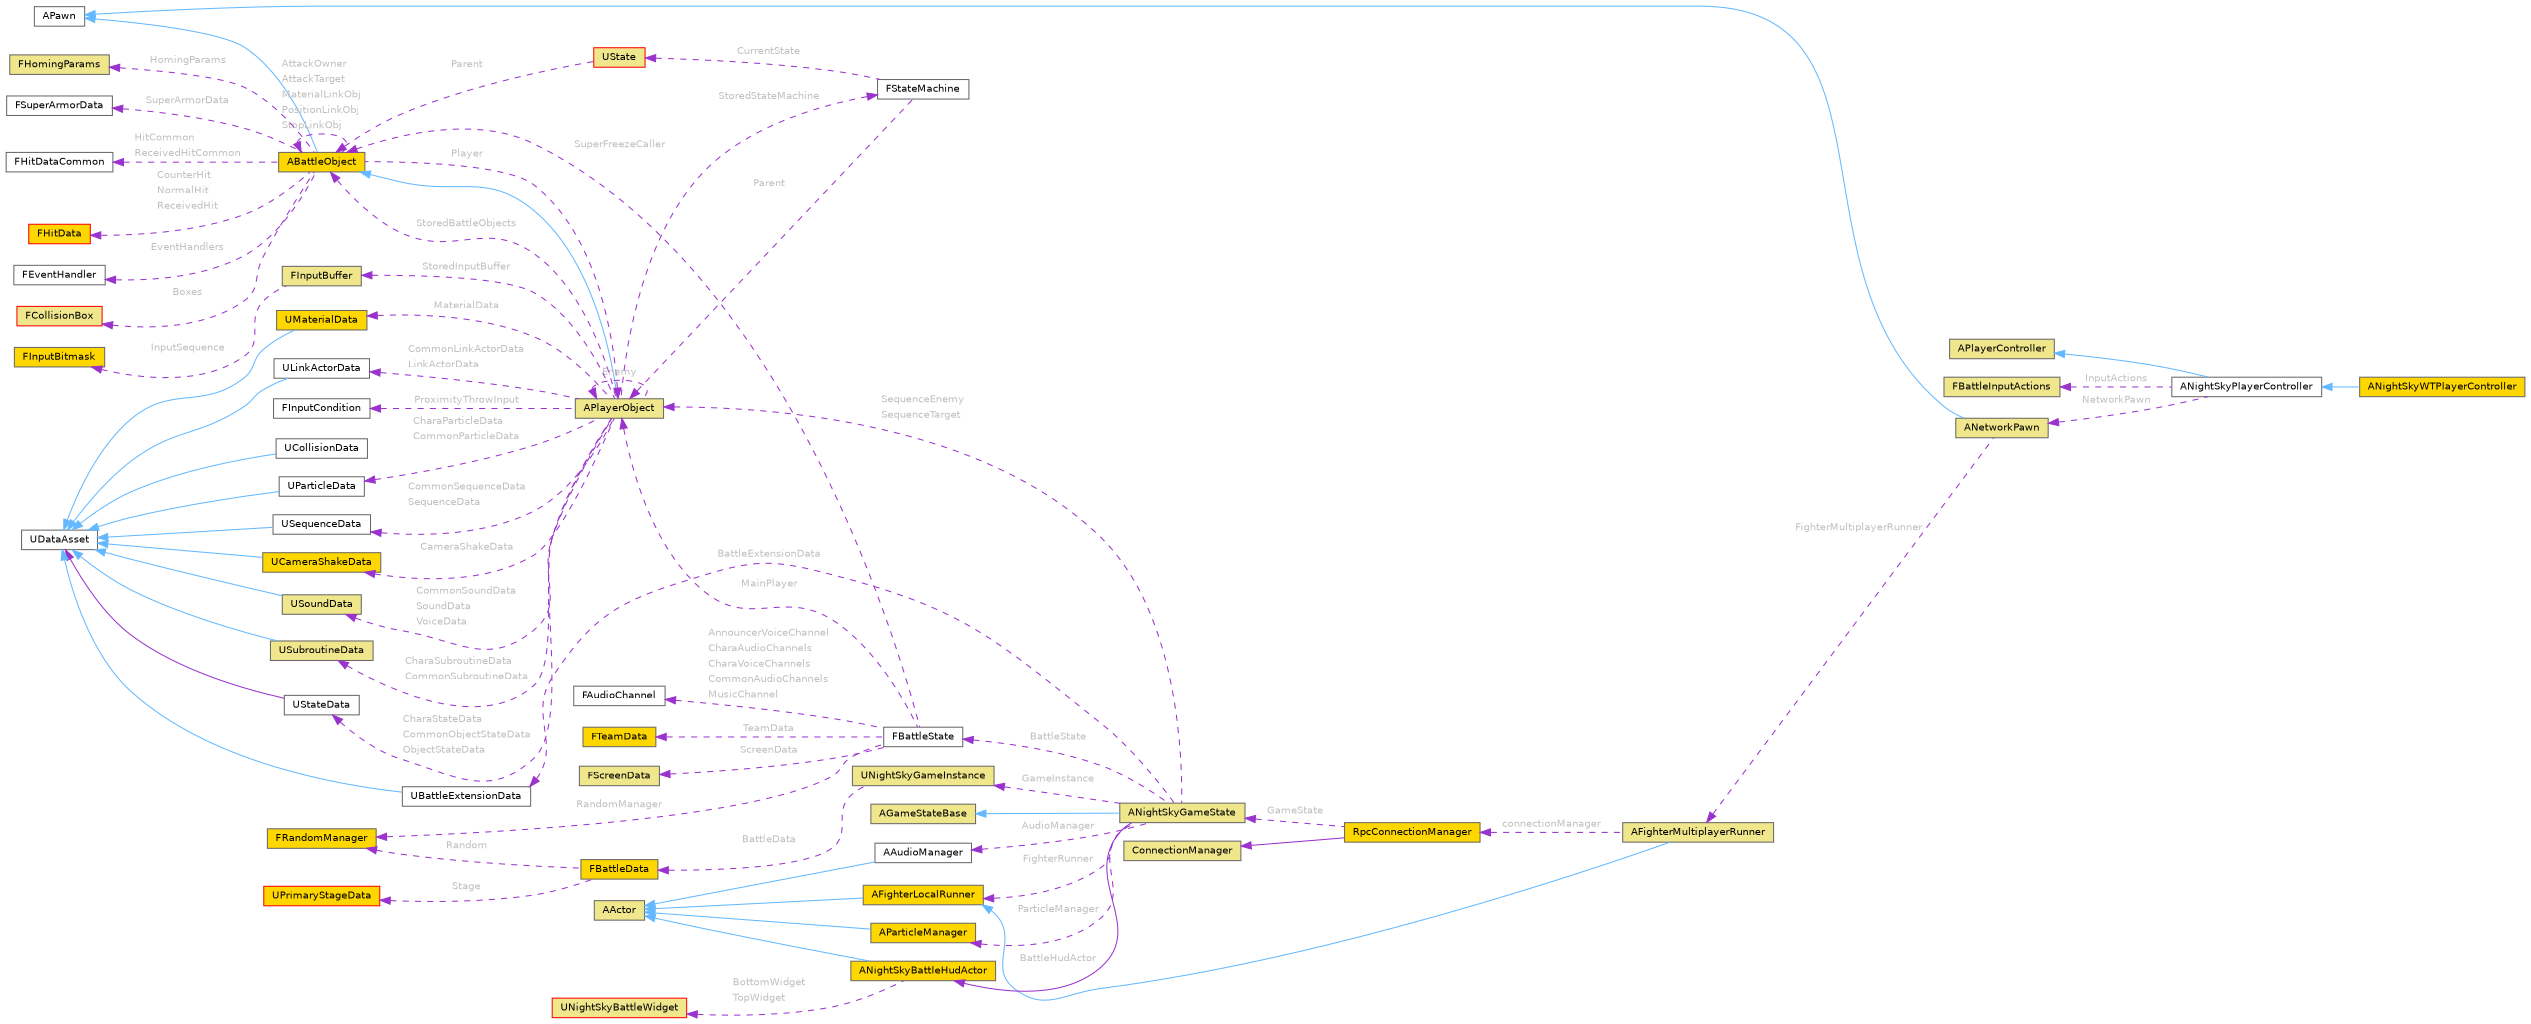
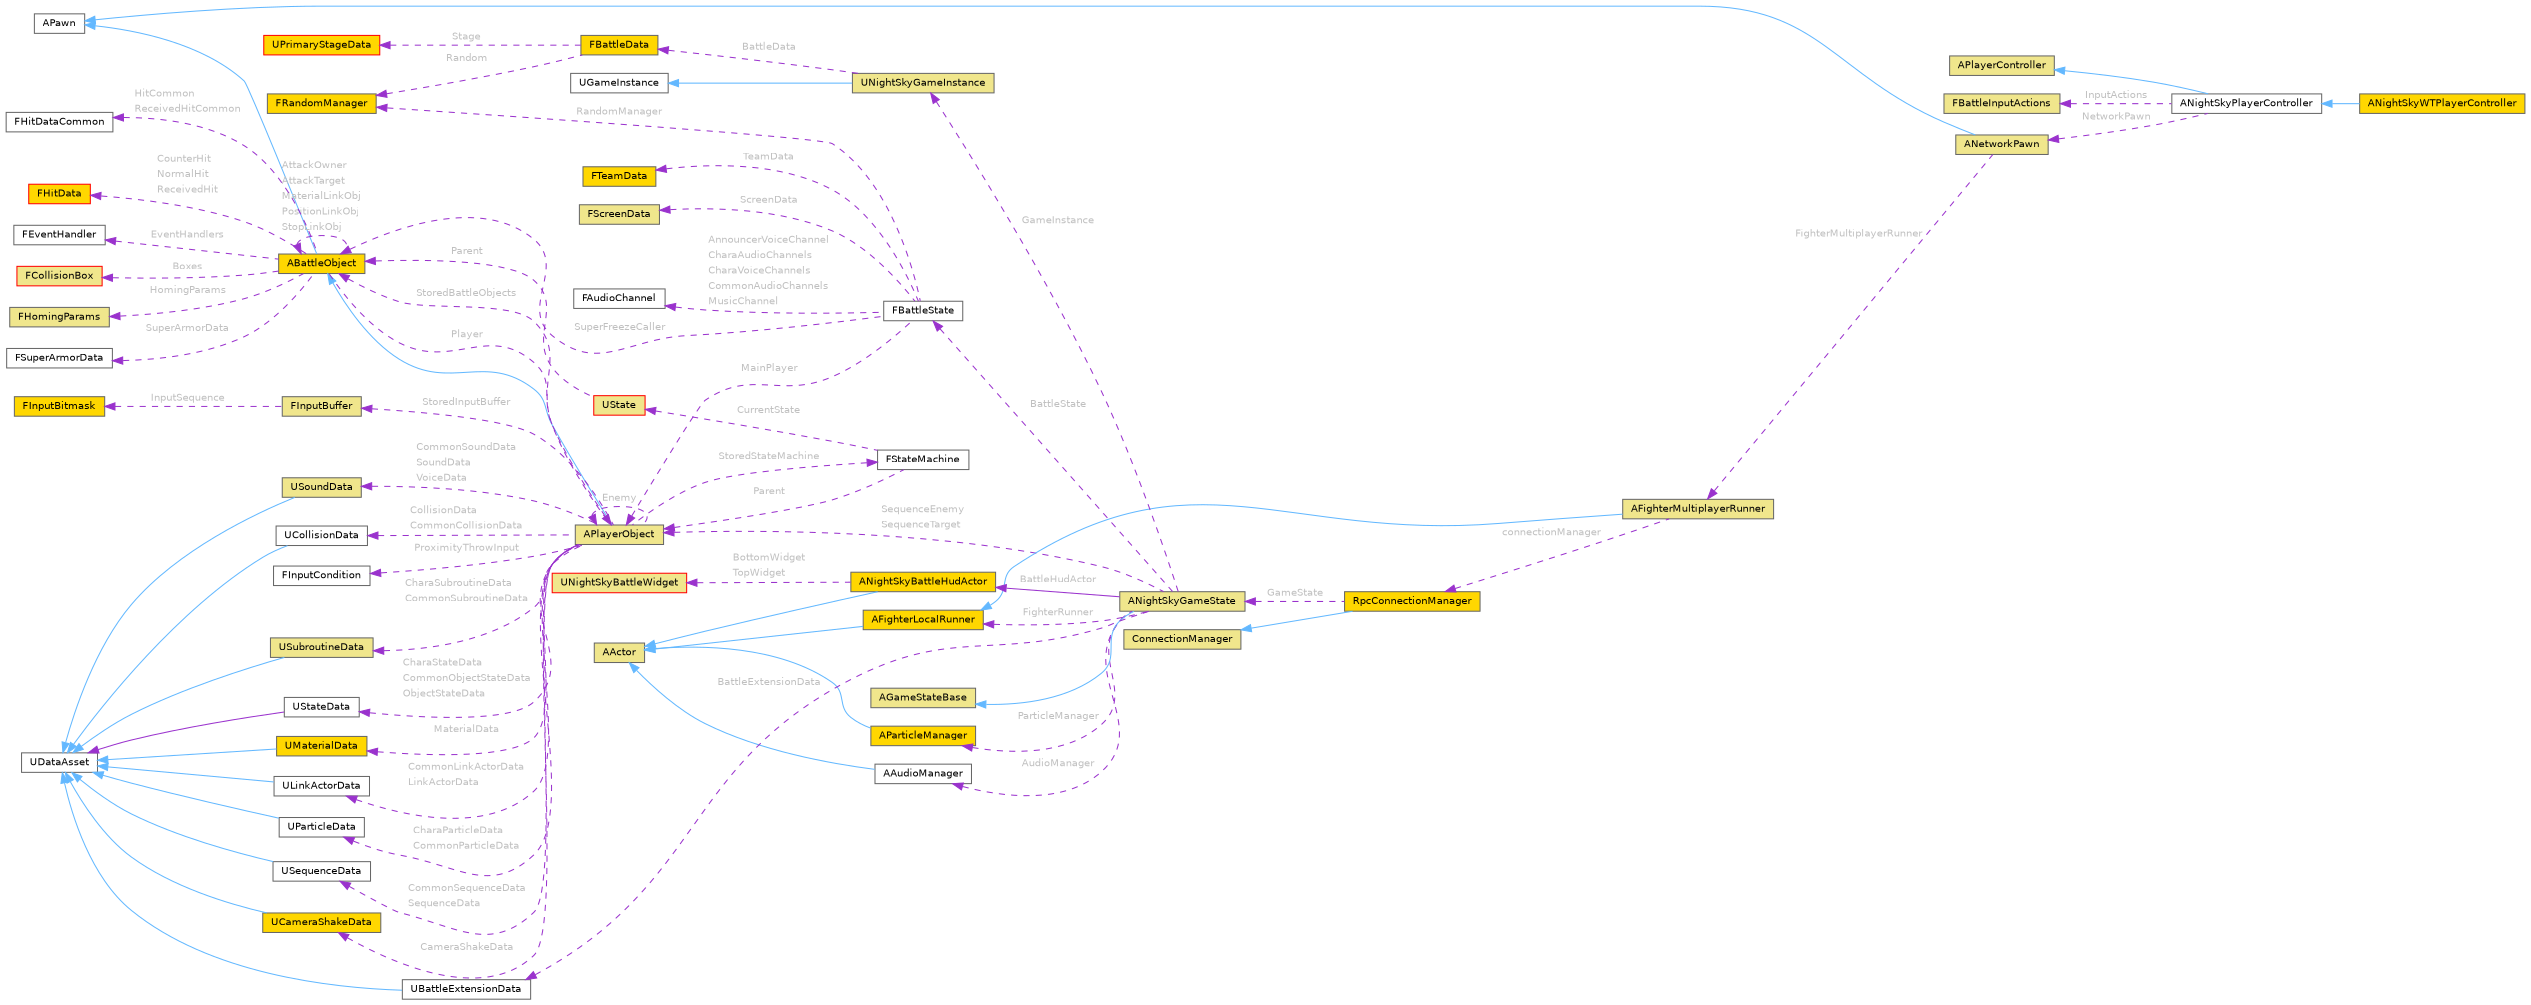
none -> (619, 83)
none -> (476, 535)
(1298, 842) -> (1302, 620)
